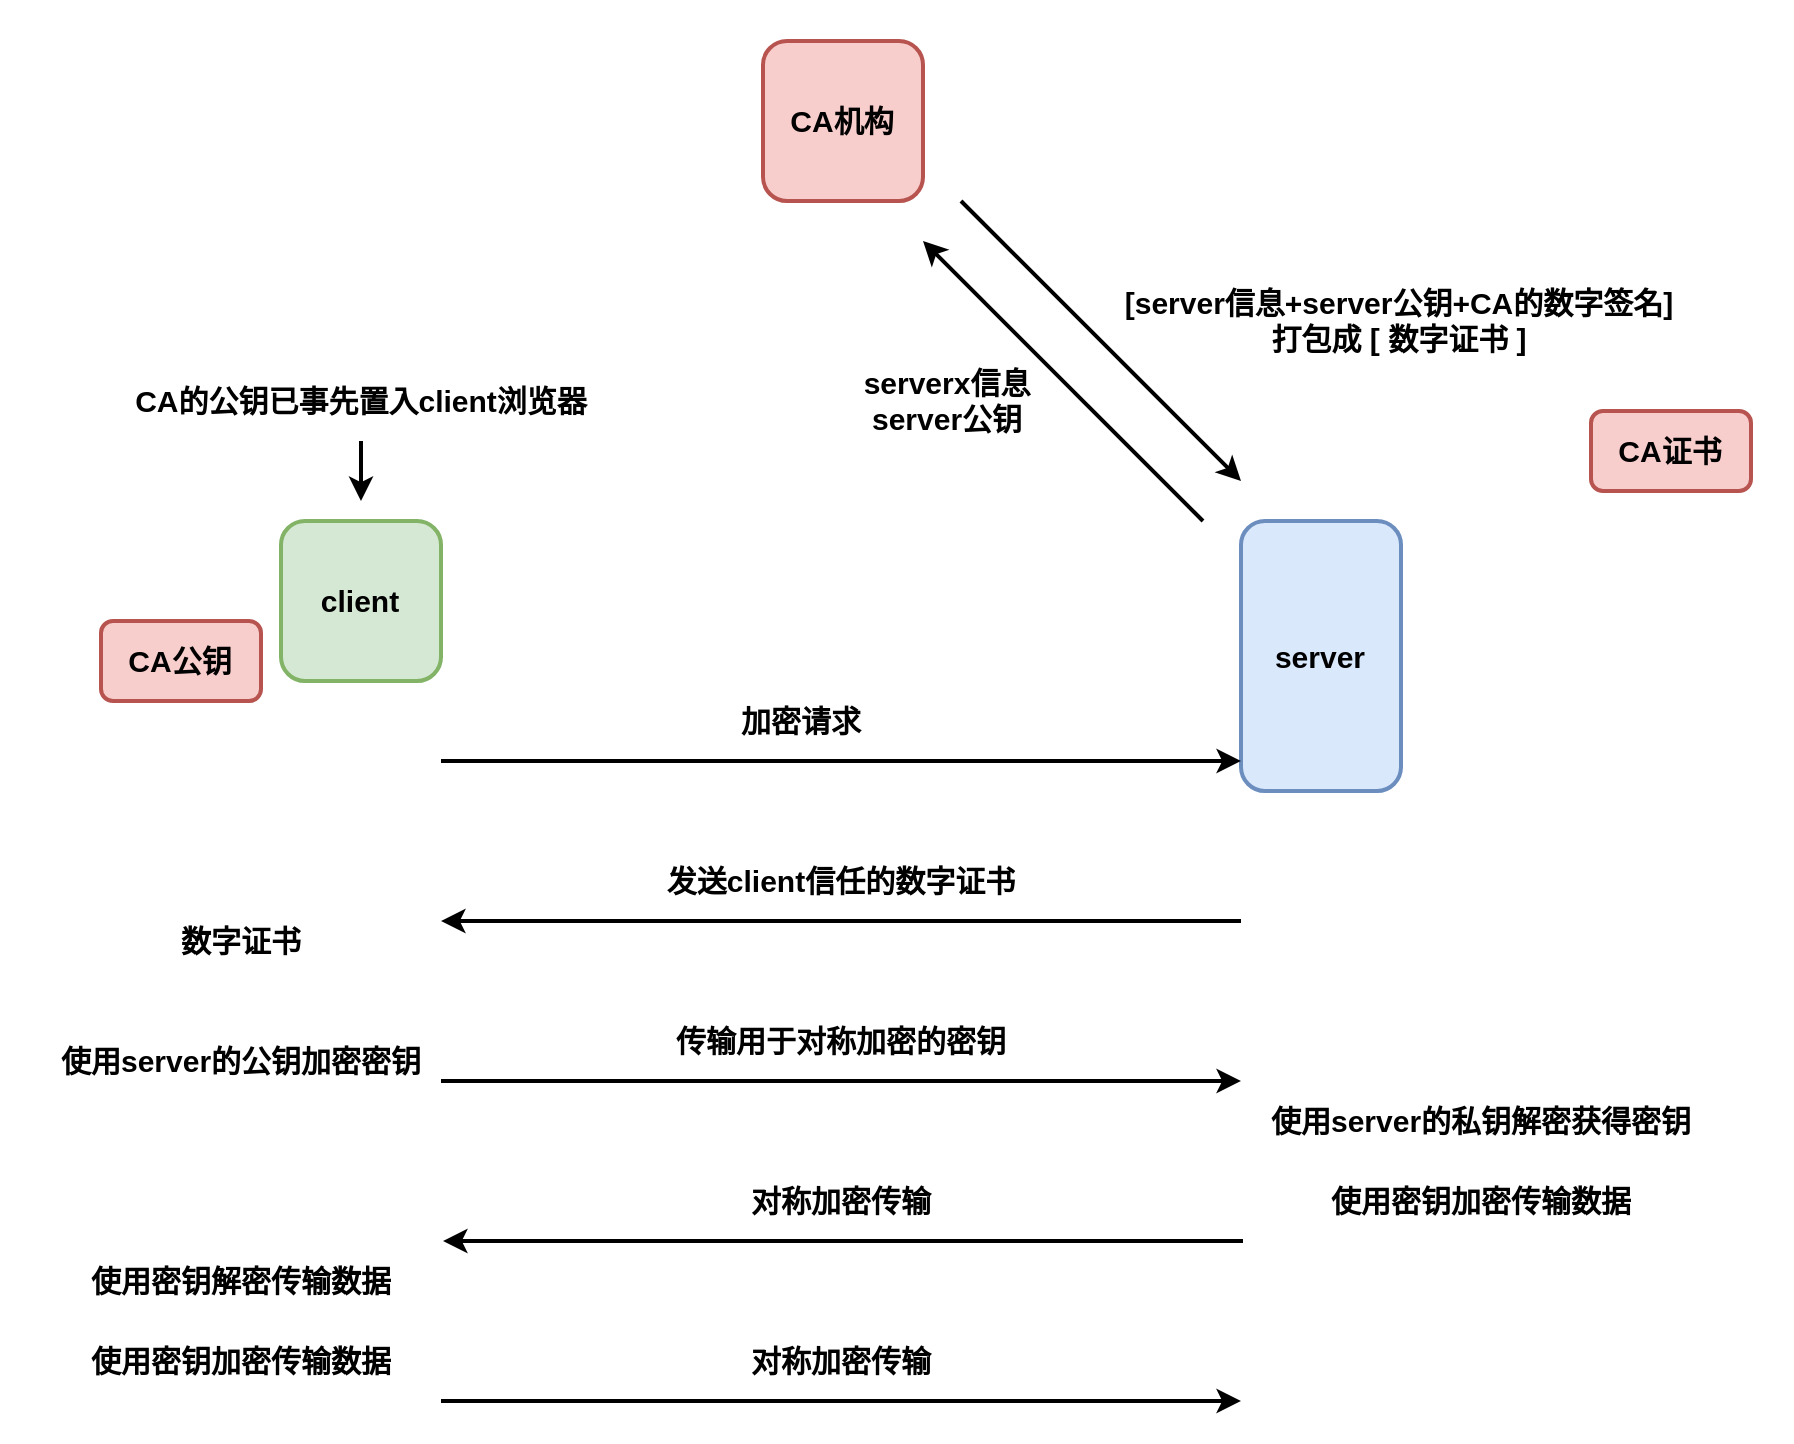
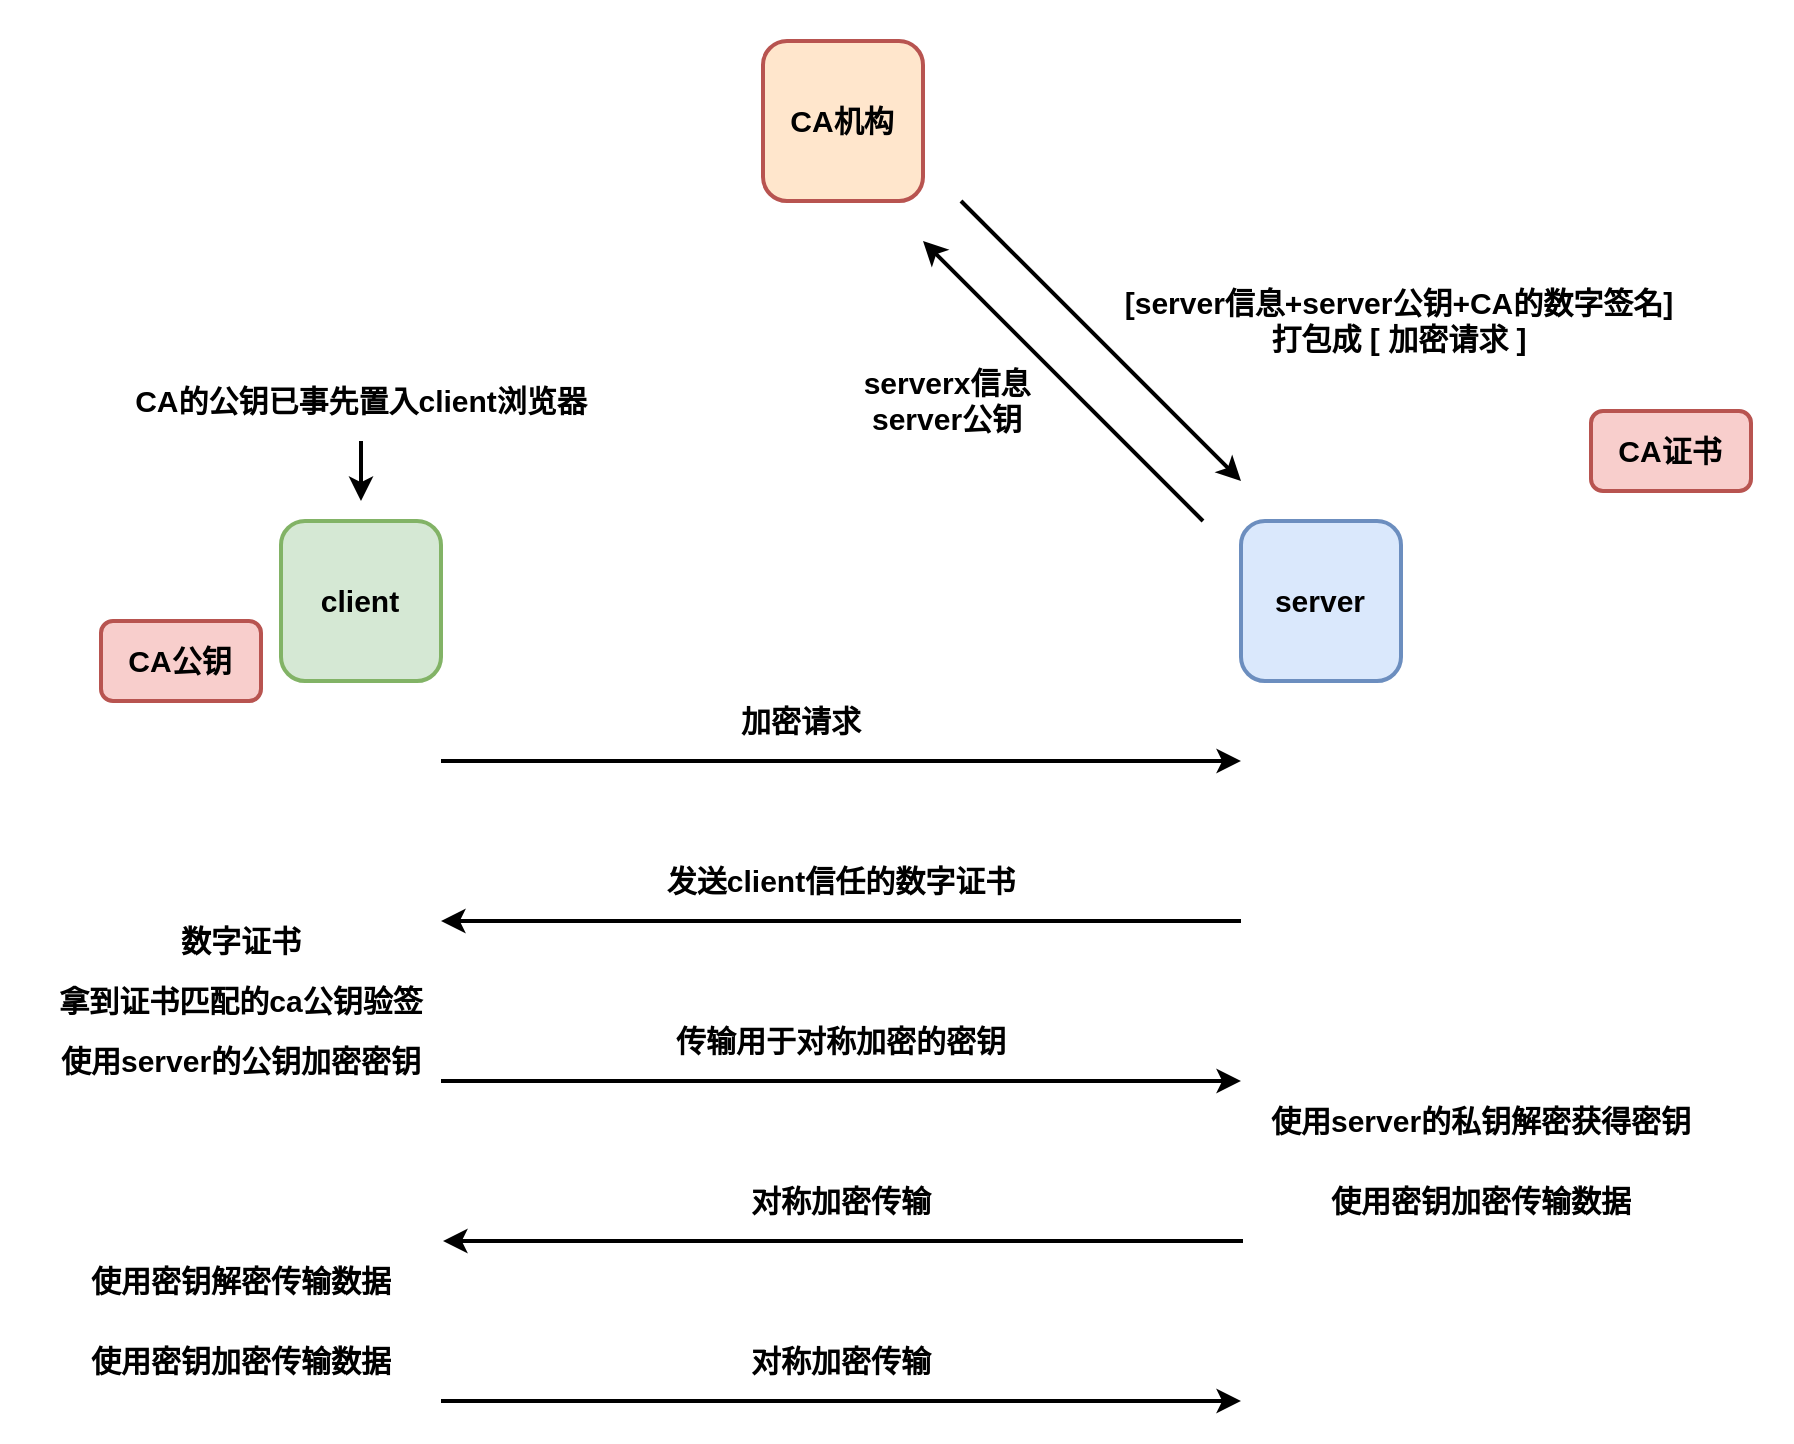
(843, 121) -> (843, 121)
(1400, 321) -> (1400, 321)
(1321, 656) -> (1321, 601)
none -> (241, 1001)
